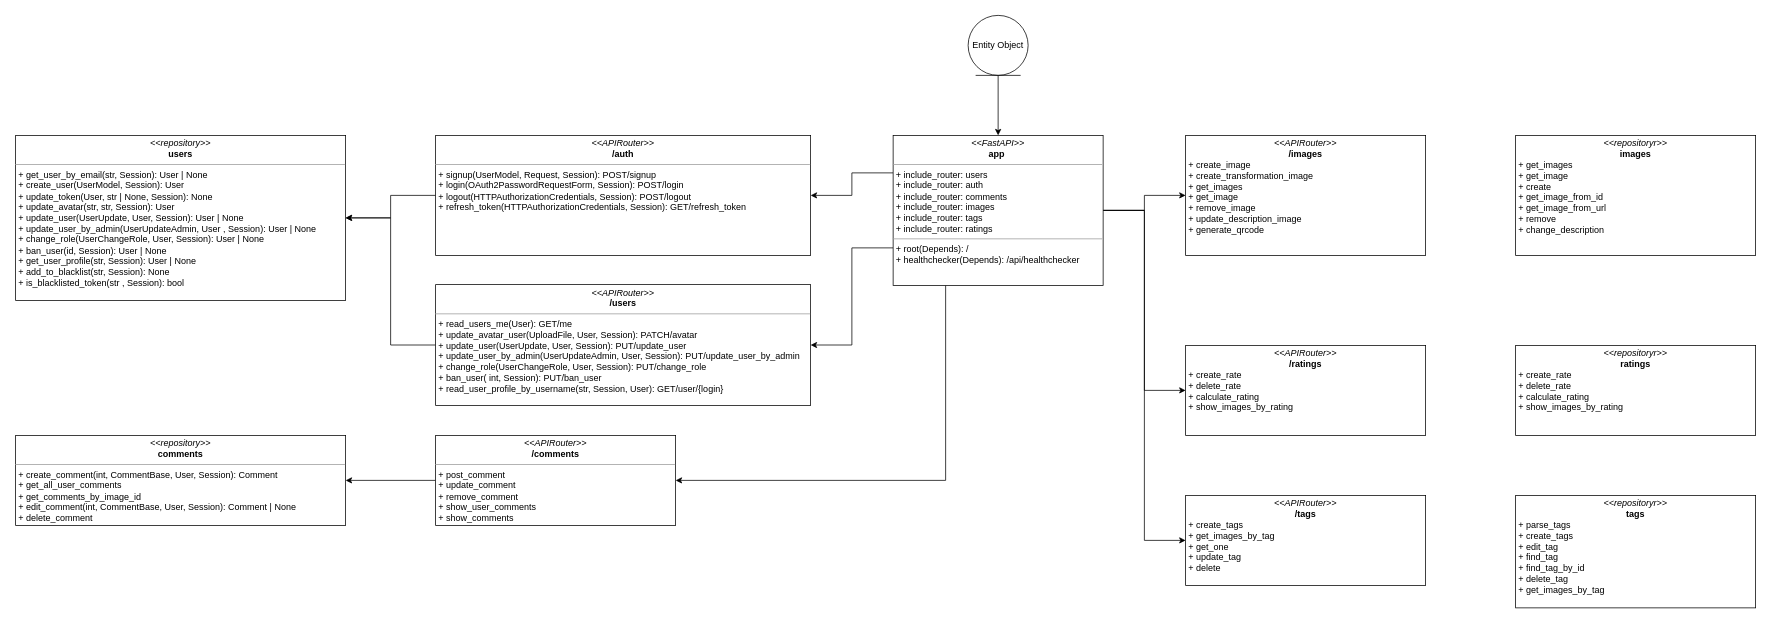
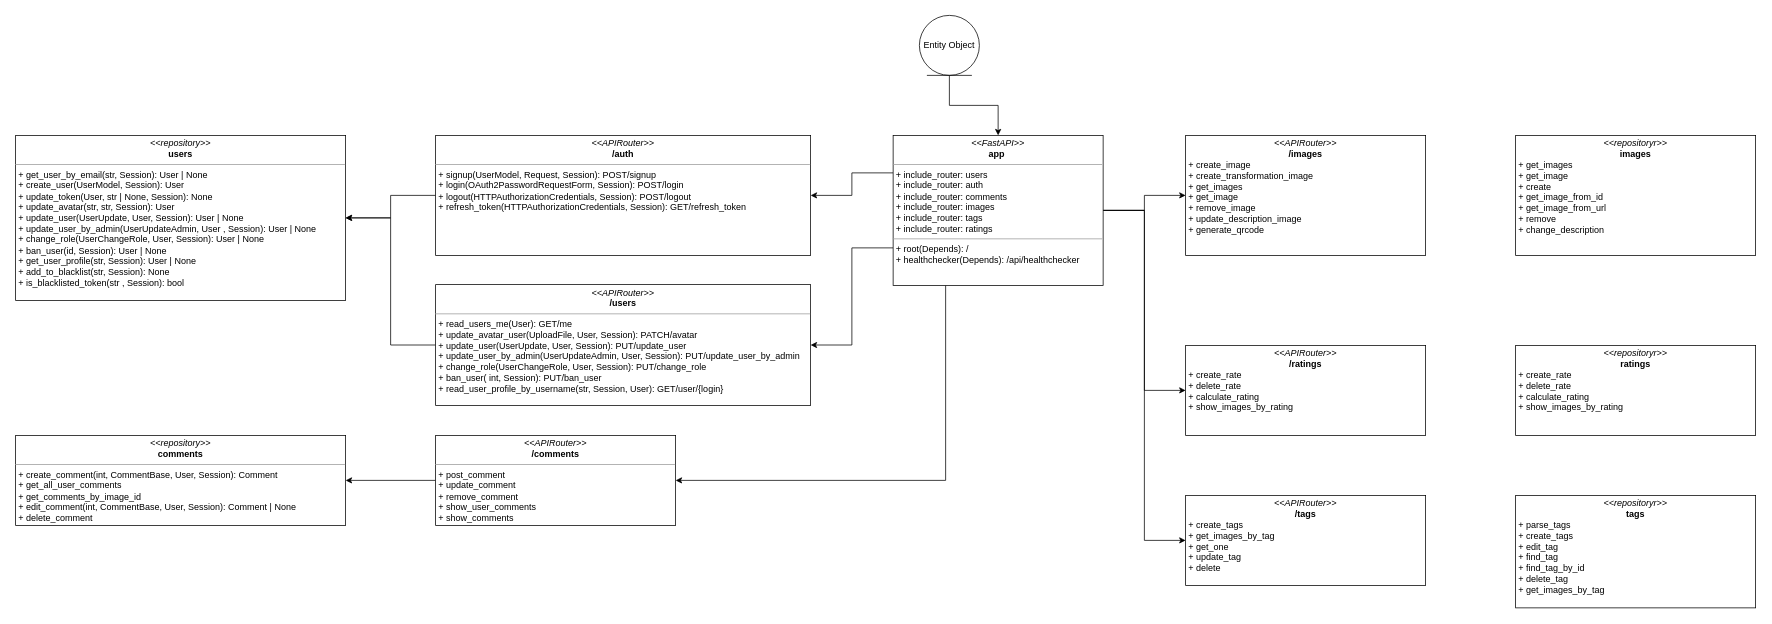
(998, 45) -> (949, 45)
